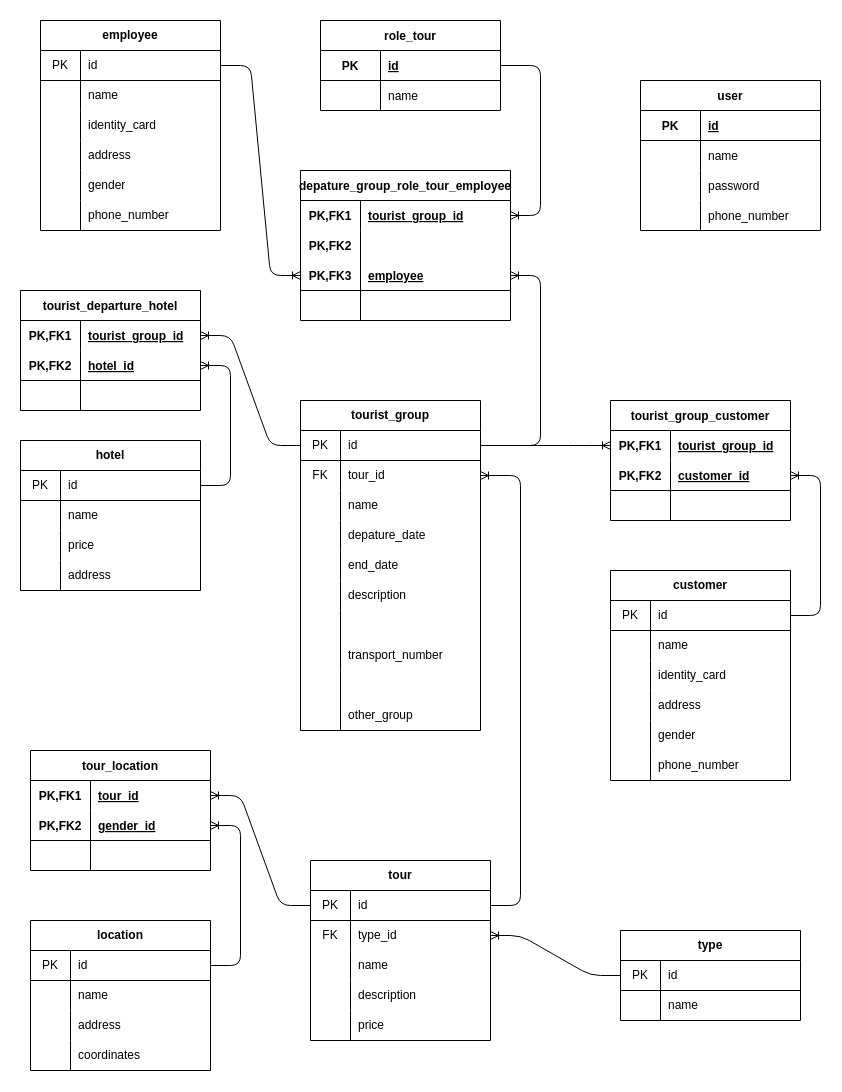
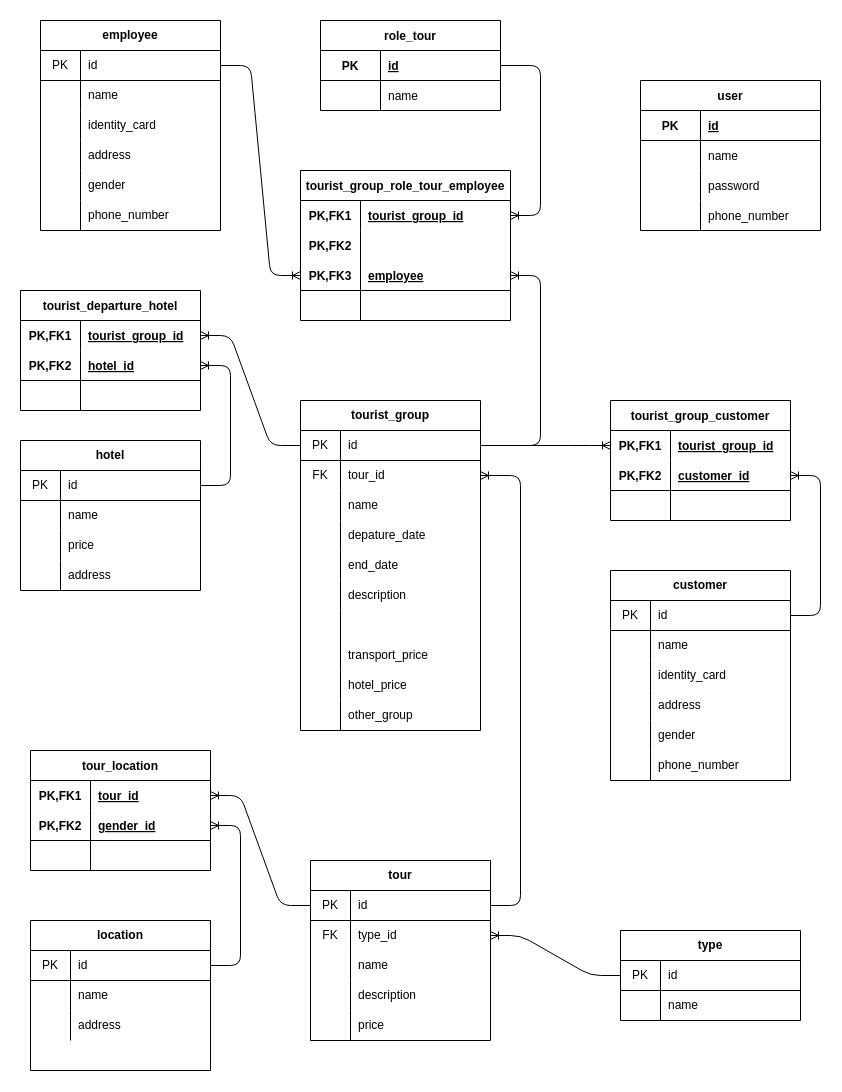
(405, 186) -> (405, 186)
(402, 656) -> (397, 656)
none -> (411, 686)
(141, 1056) -> none
